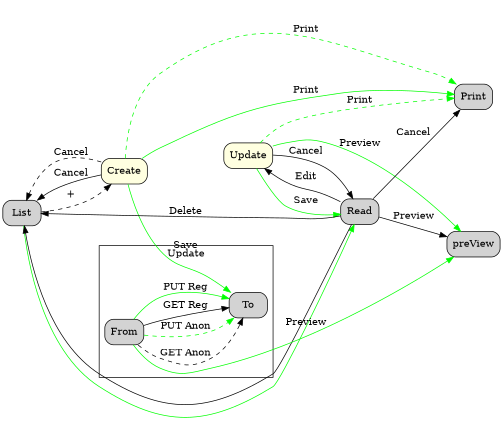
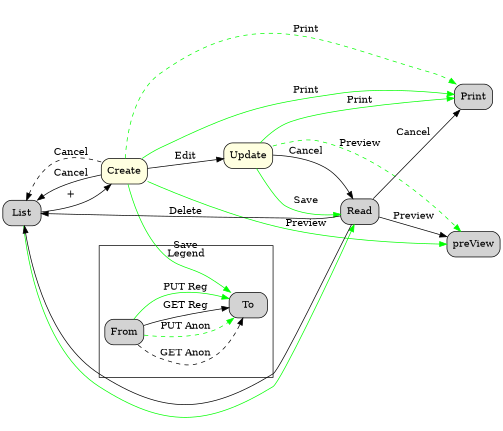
(350, 109) -> (350, 109)
(373, 163) -> (373, 163)
(305, 189) -> (182, 164)
(75, 205) -> (75, 205)
(186, 254) -> (186, 254)
(285, 345) -> (290, 229)
